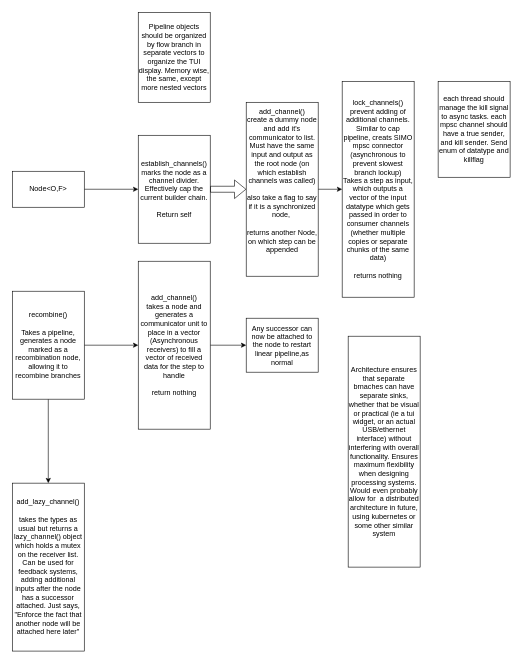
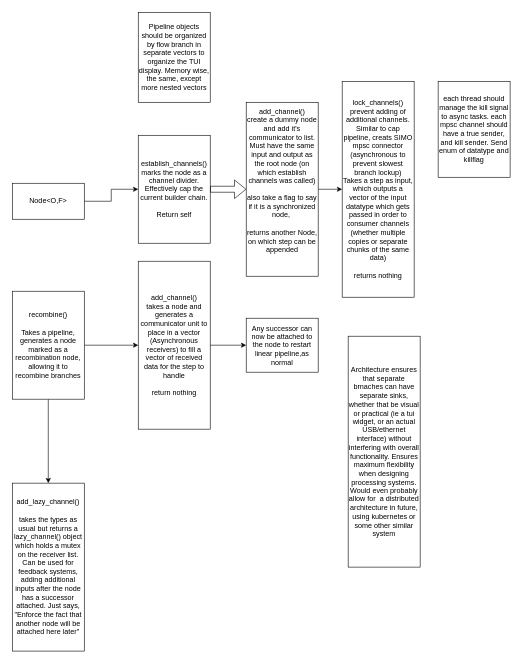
(48, 189) -> (48, 201)
